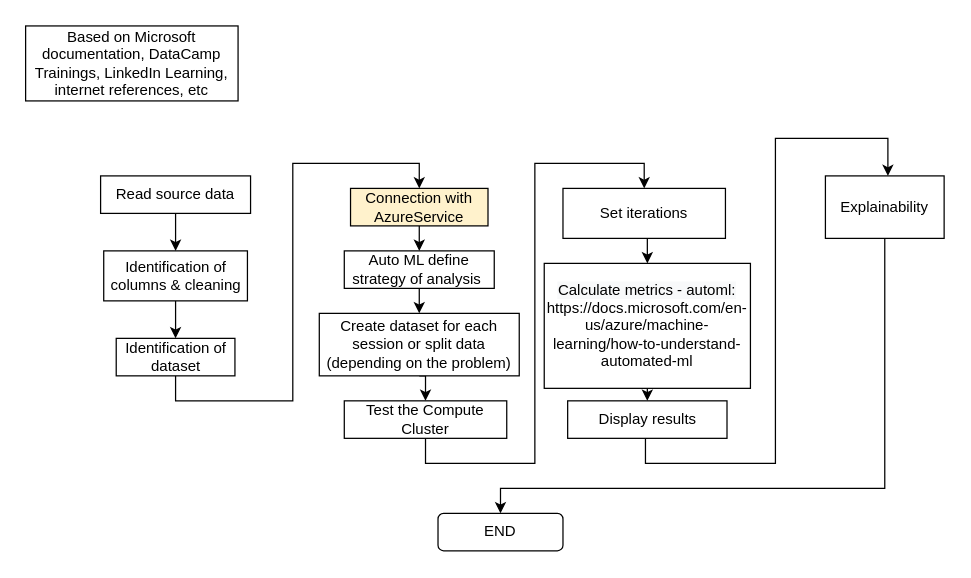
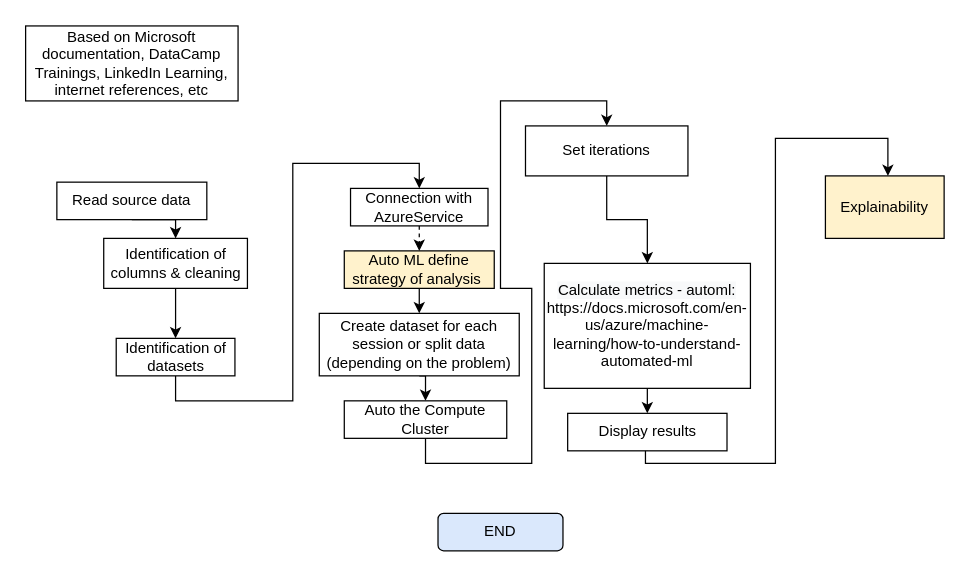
(176, 194) -> (132, 201)
(419, 207) -> (419, 207)
(885, 207) -> (885, 207)
(644, 213) -> (607, 151)
(419, 235) -> (419, 235)
(419, 269) -> (419, 269)
(176, 276) -> (176, 263)
(176, 357) -> (176, 357)
(426, 419) -> (426, 419)
(648, 419) -> (648, 432)
(810, 488) -> none
(501, 532) -> (501, 532)
